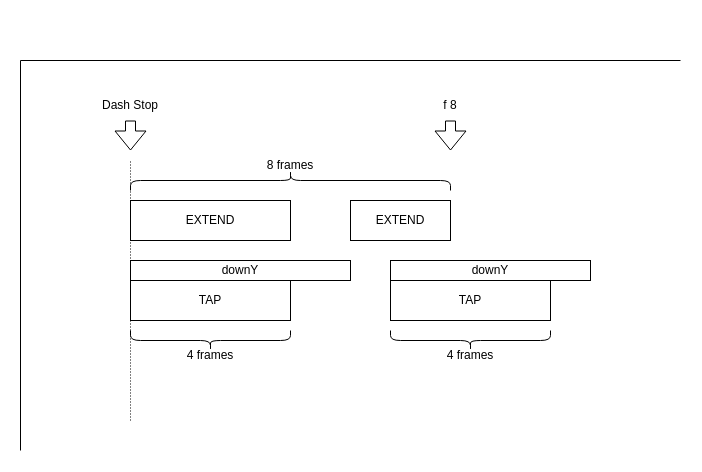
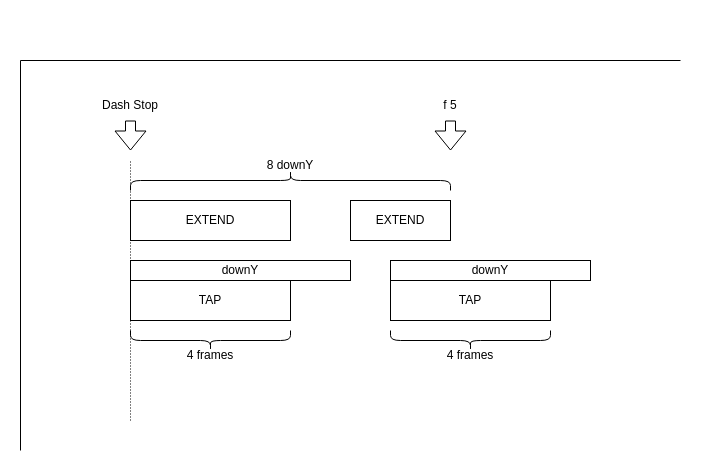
(451, 106) -> (451, 106)
(291, 166) -> (291, 166)
